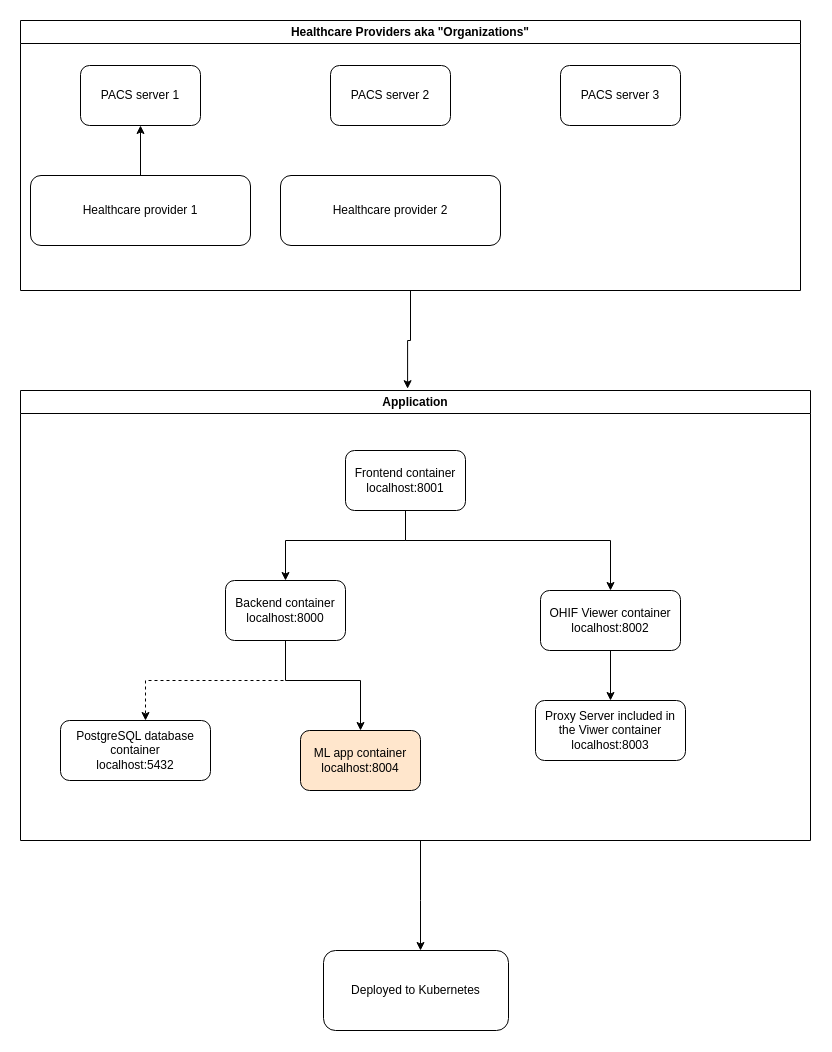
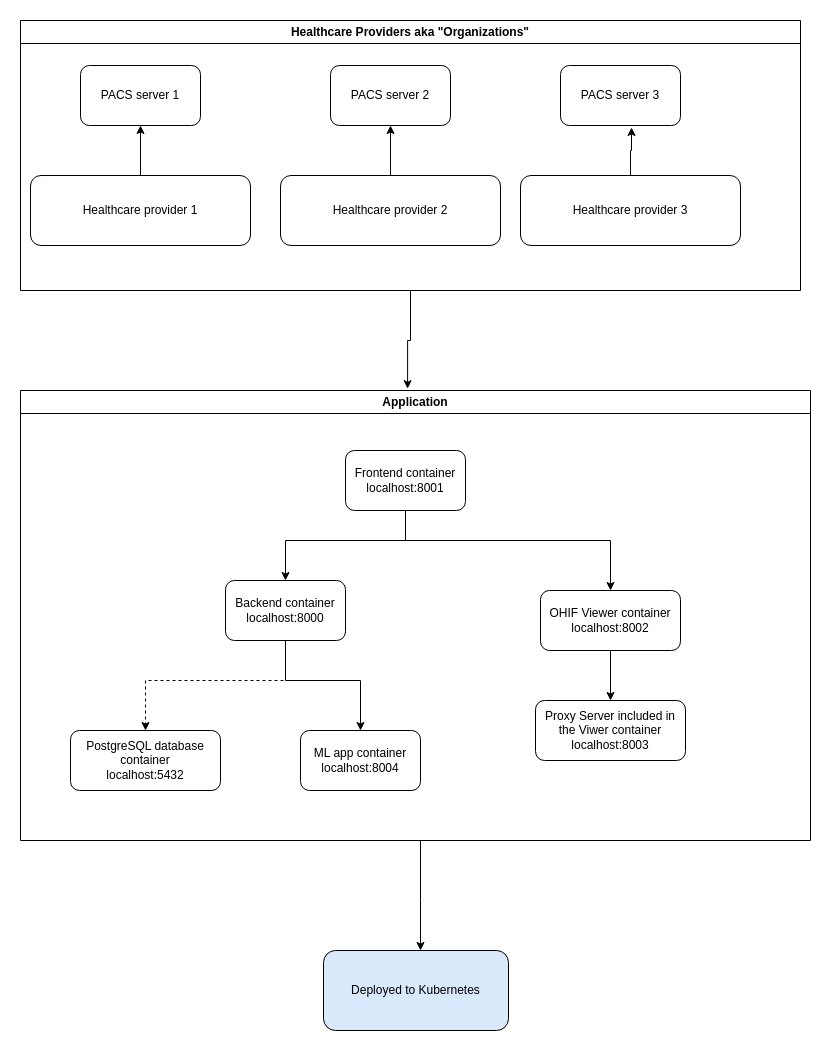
none -> (391, 154)
none -> (631, 155)
none -> (631, 211)
(136, 751) -> (146, 761)
(361, 761) -> (361, 761)
(416, 991) -> (416, 991)
